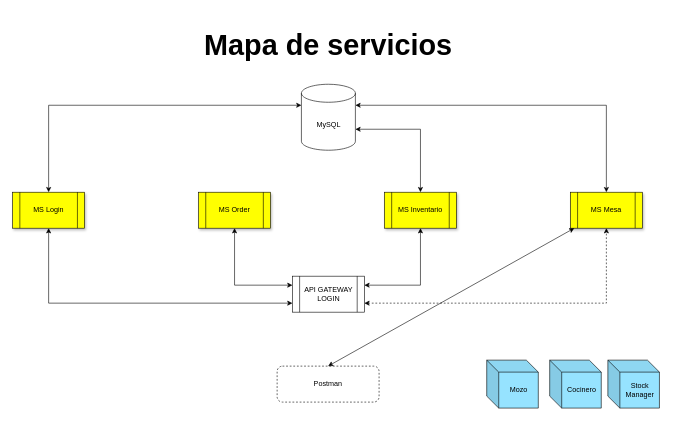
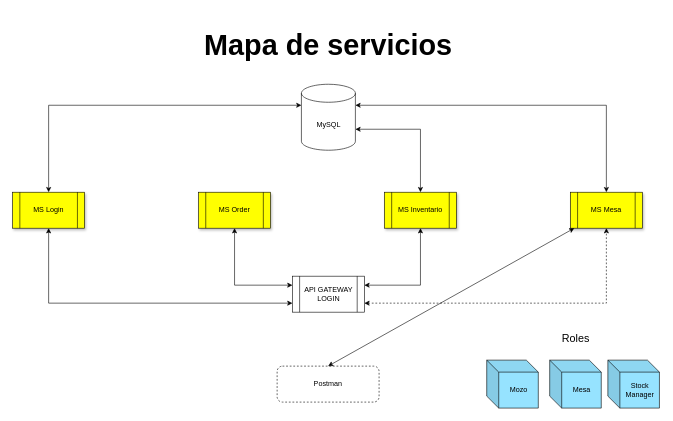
none -> (575, 339)
(582, 390) -> (582, 390)
